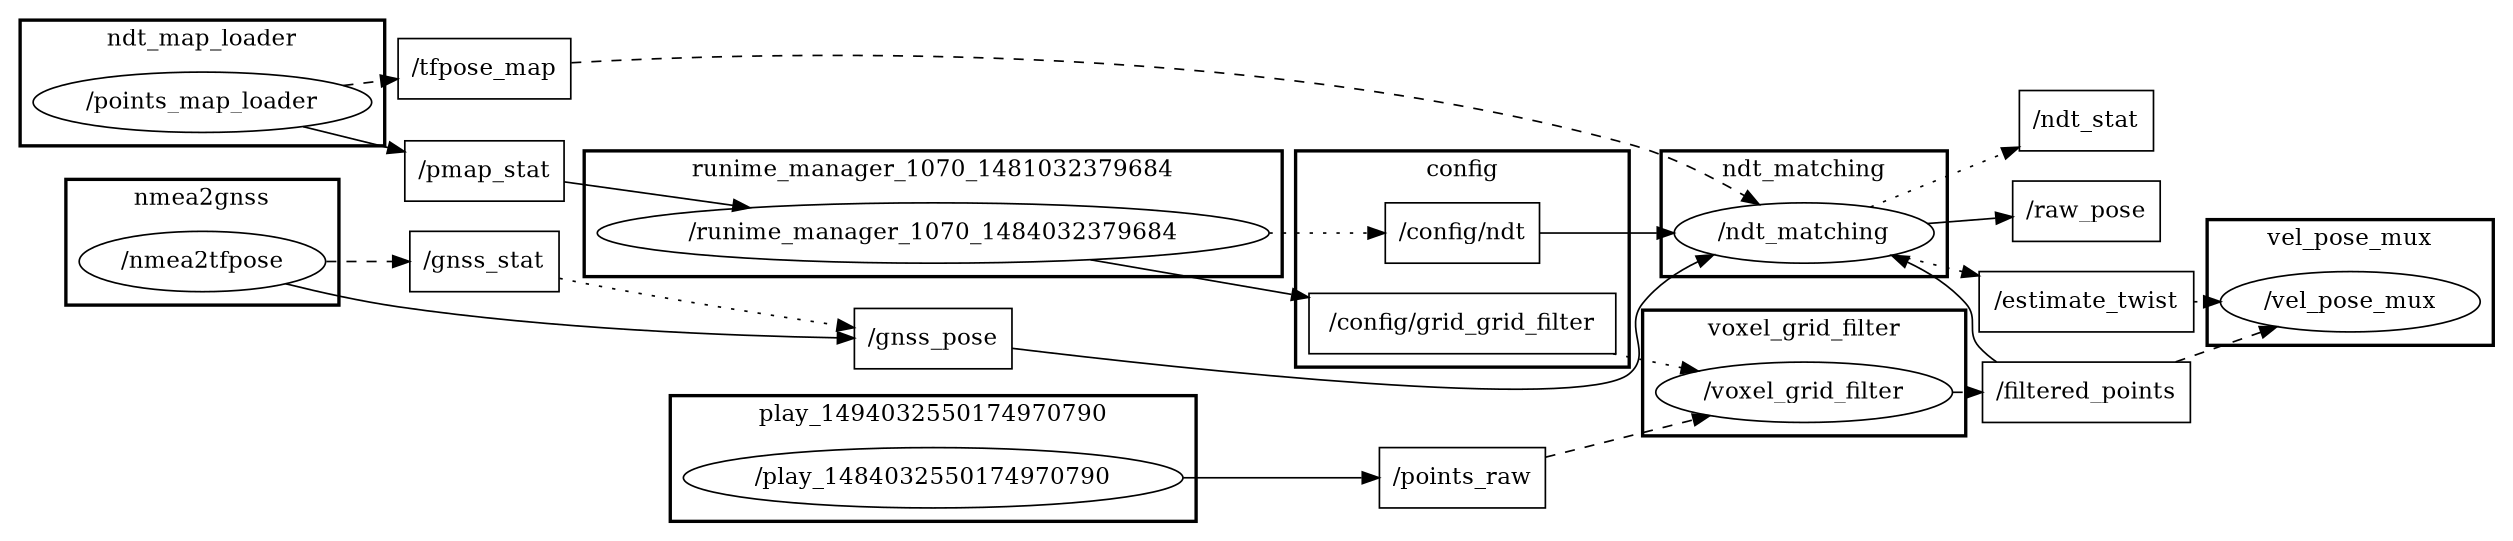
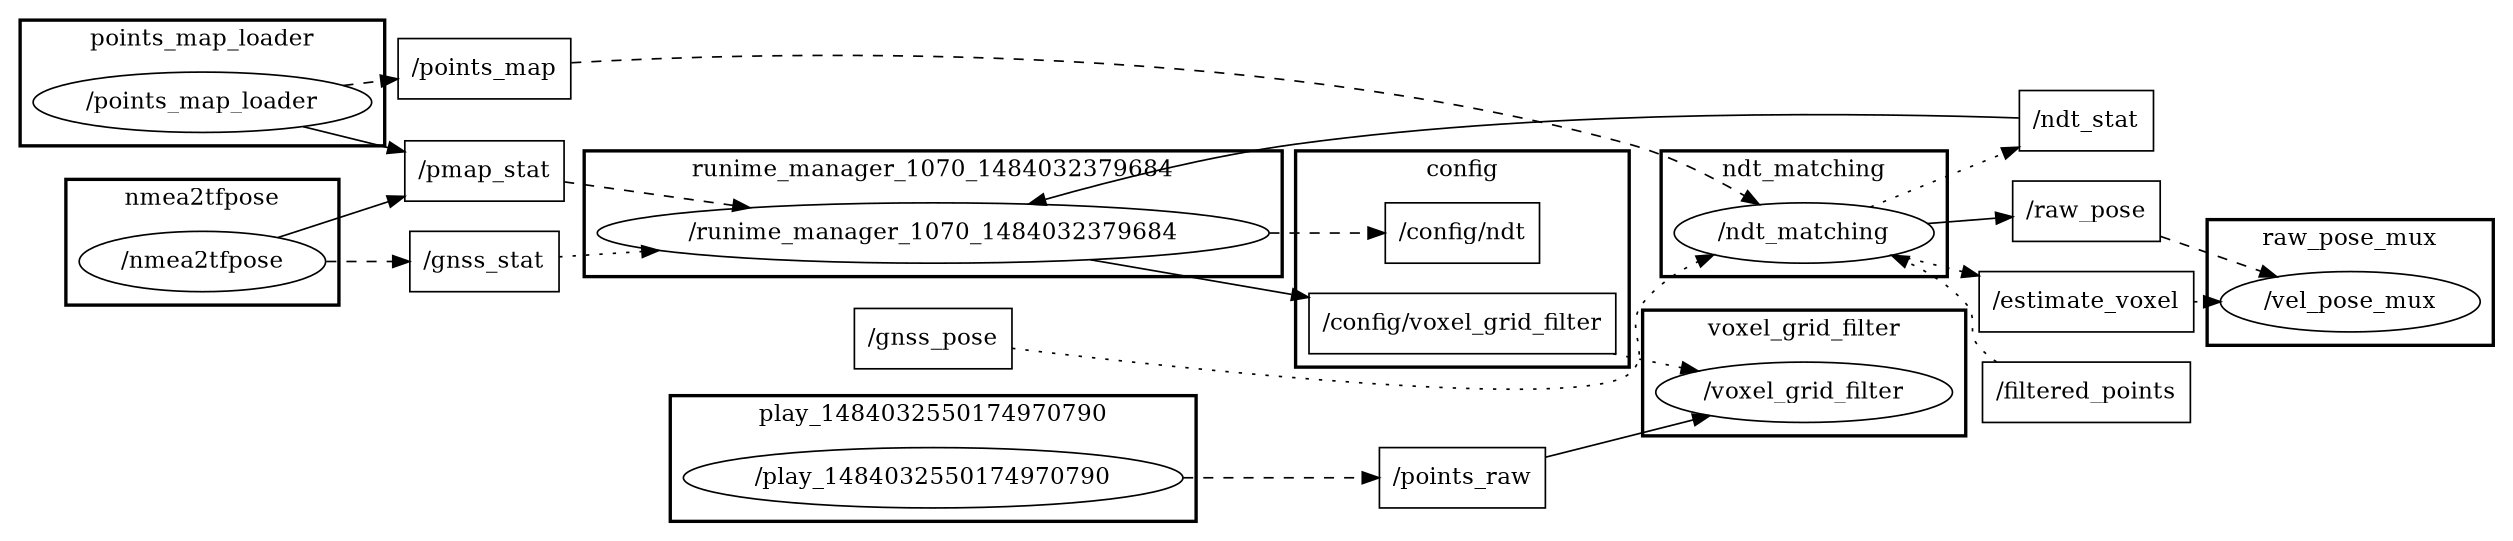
(202, 39) -> (202, 39)
(484, 69) -> (484, 69)
none -> (1578, 120)
(933, 170) -> (933, 170)
(649, 194) -> (649, 194)
(202, 199) -> (202, 199)
(1318, 233) -> (1318, 233)
(1598, 233) -> none
(2350, 239) -> (2350, 239)
(1960, 298) -> (1960, 298)
(2086, 302) -> (2086, 302)
(698, 303) -> (600, 254)
(560, 324) -> (328, 221)
(1462, 324) -> (1462, 324)
(2199, 354) -> (2218, 256)
(1393, 385) -> (1393, 385)
(1959, 392) -> none
(933, 415) -> (933, 415)
(1619, 439) -> (1619, 439)
(1272, 478) -> (1272, 478)
